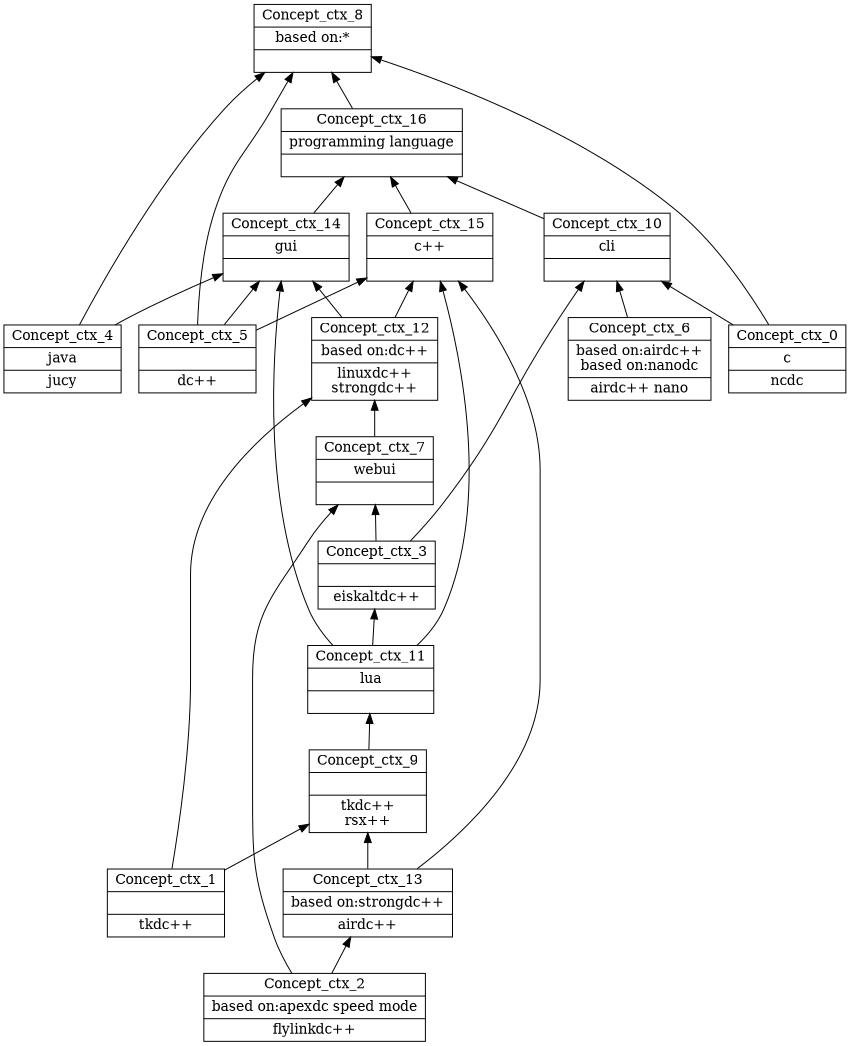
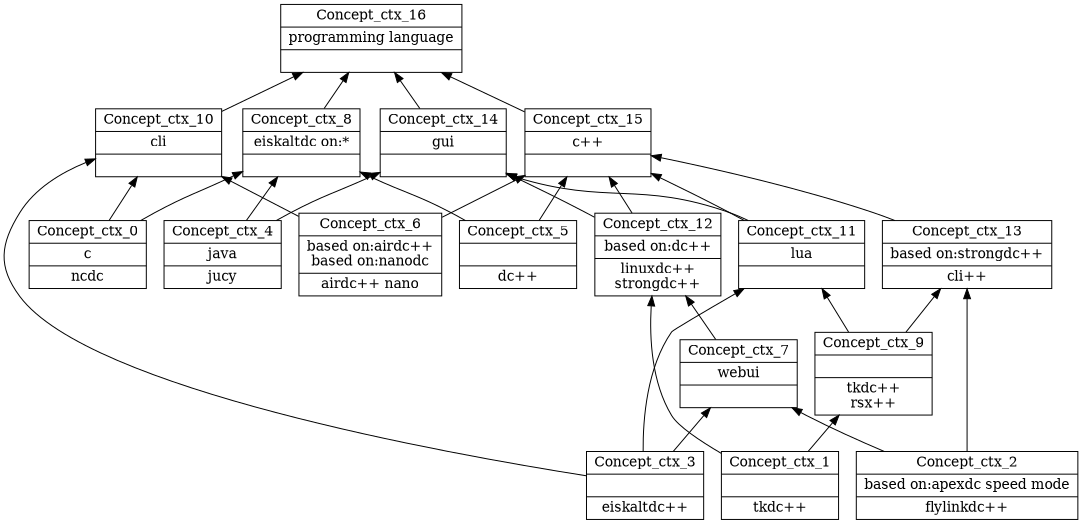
(313, 38) -> (301, 142)
(345, 95) -> (334, 95)
none -> (479, 199)
(239, 307) -> none
(373, 632) -> (660, 354)
(368, 856) -> (920, 314)
(368, 925) -> (967, 277)
